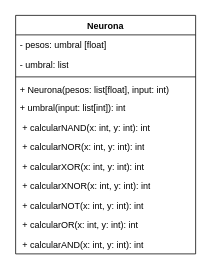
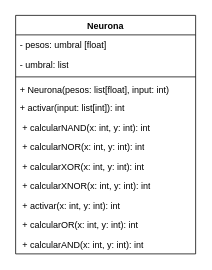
(85, 109) -> (88, 109)
(89, 206) -> (80, 206)
